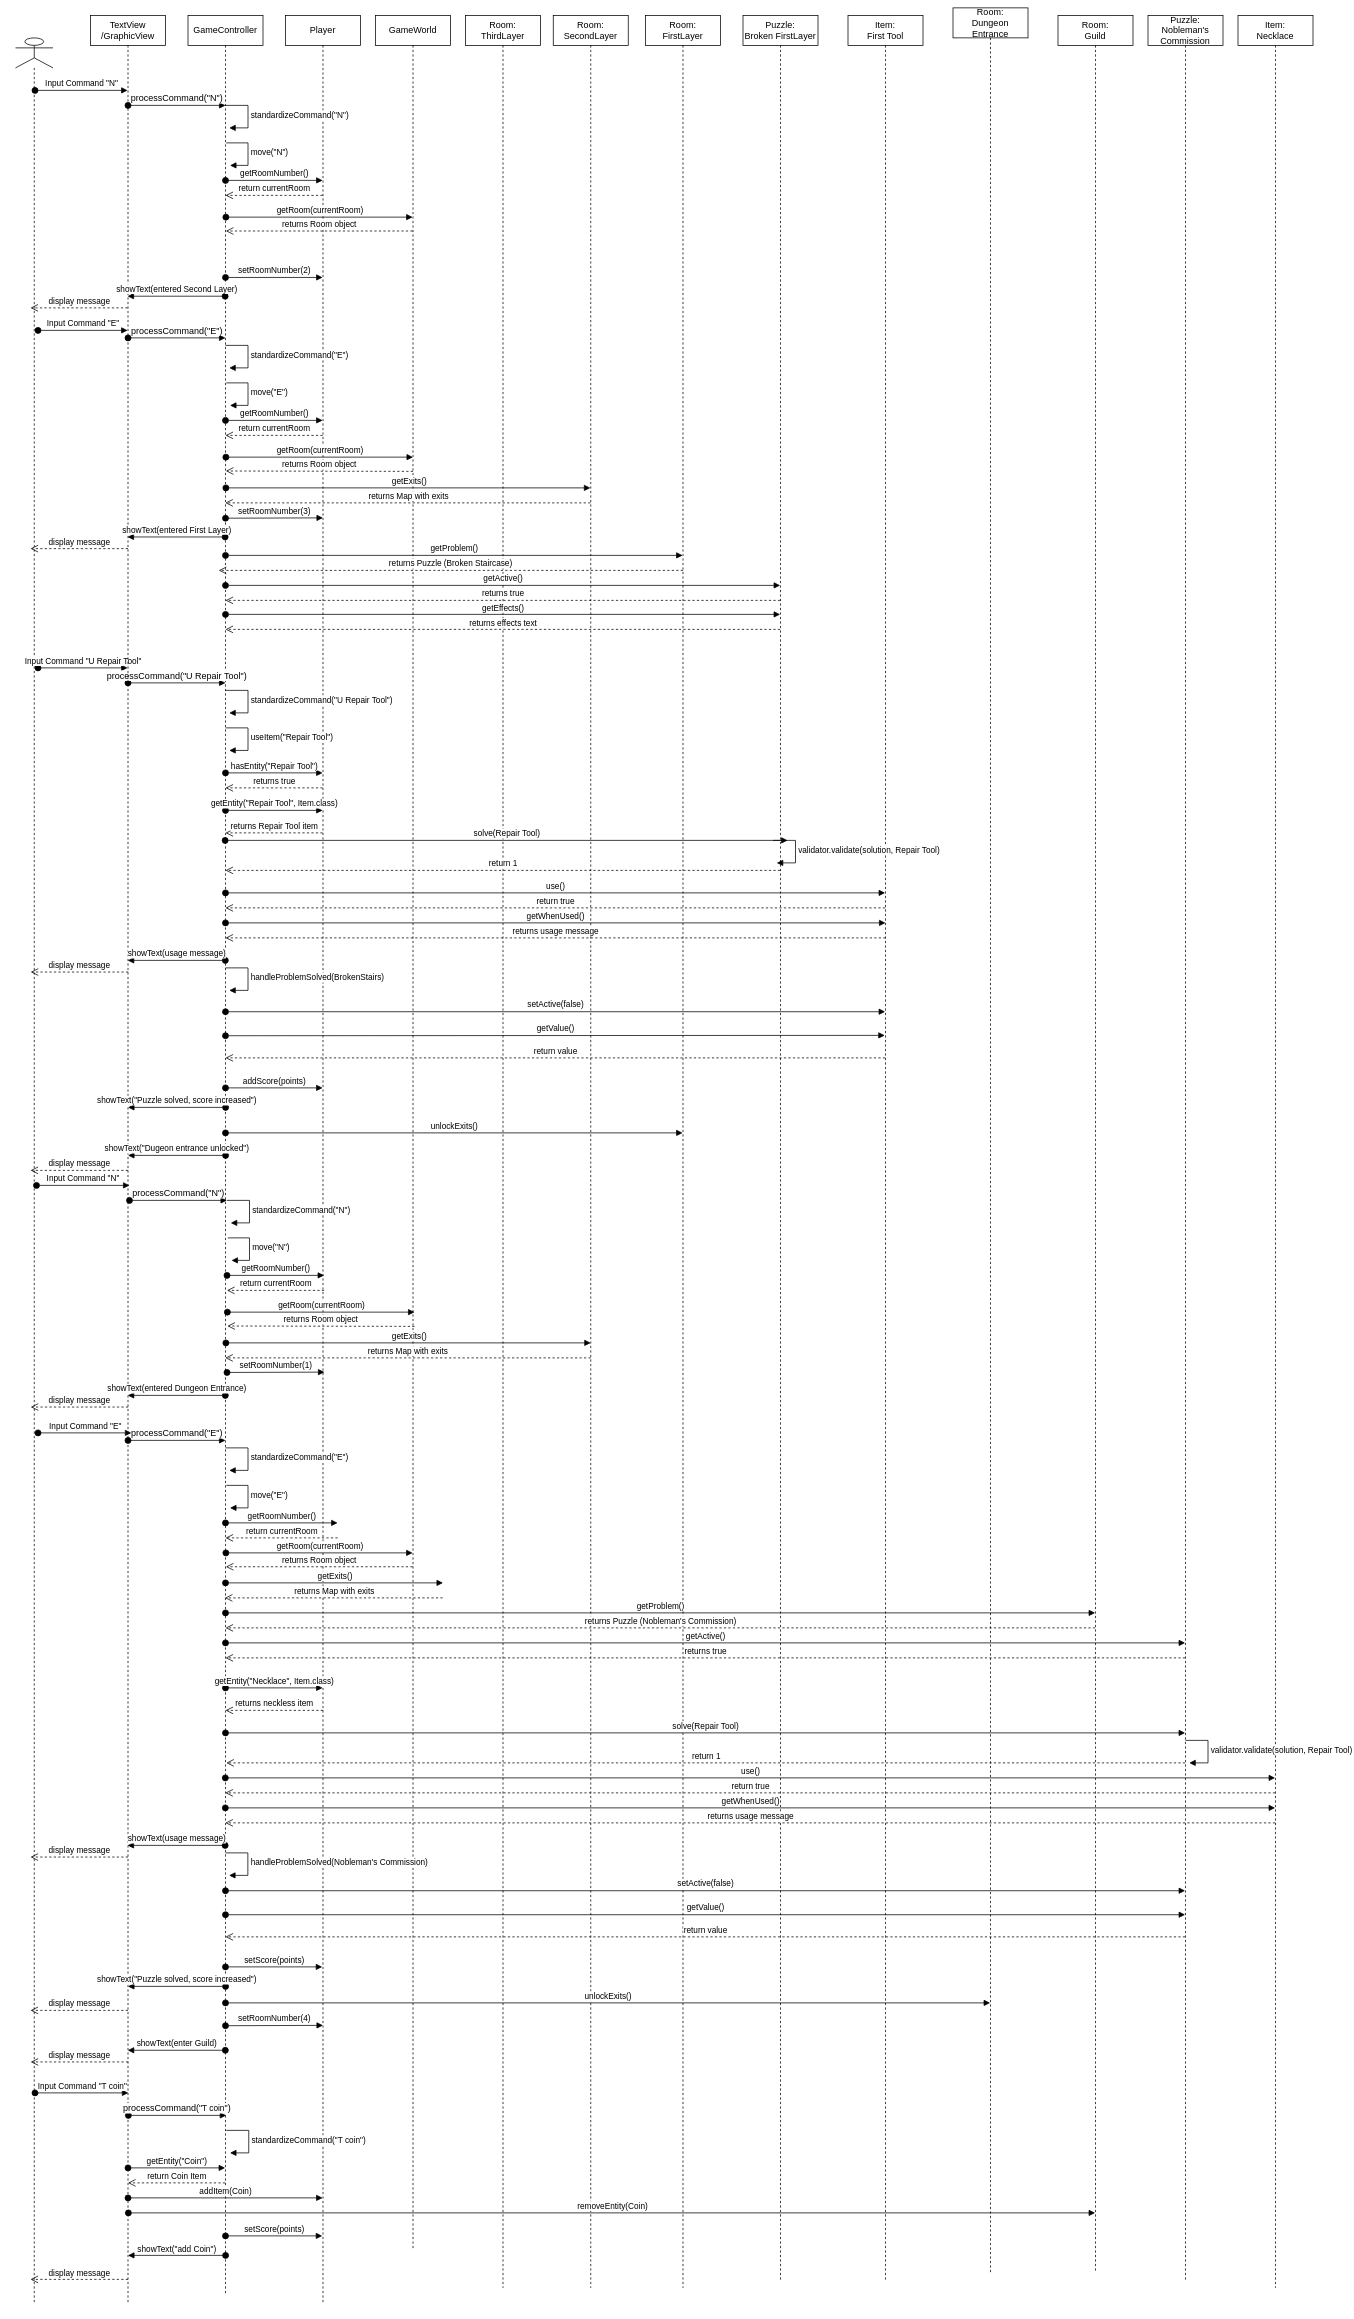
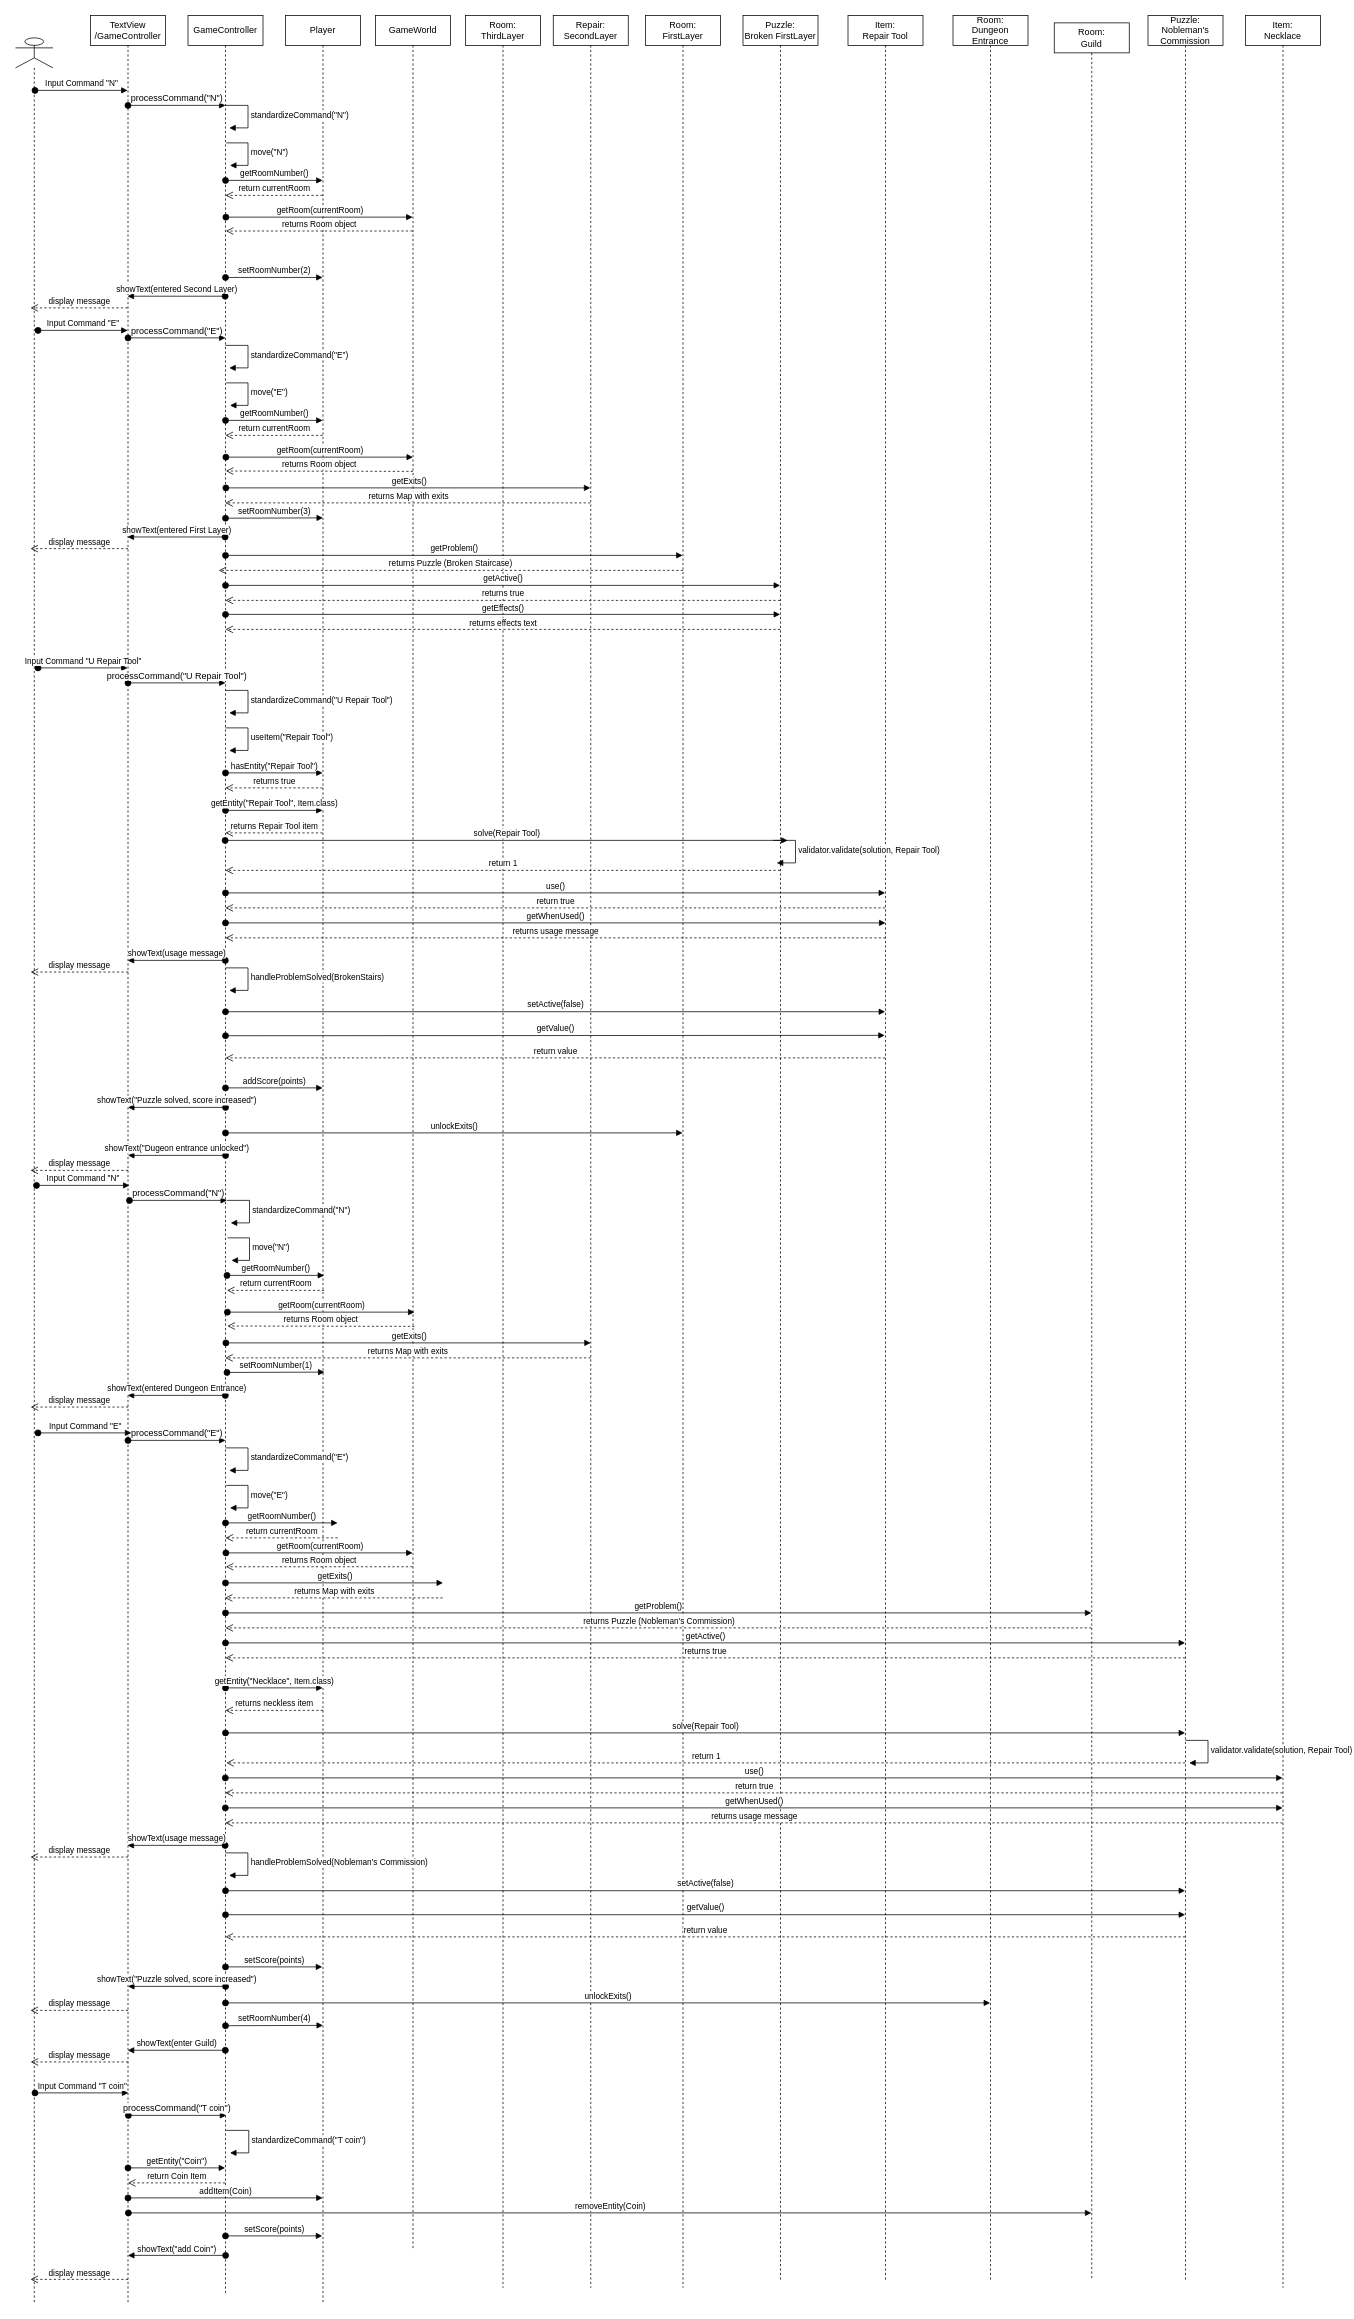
(128, 30) -> (128, 30)
(591, 30) -> (591, 30)
(885, 30) -> (885, 30)
(990, 1140) -> (990, 1148)
(1095, 1144) -> (1092, 1152)
(1275, 1152) -> (1283, 1152)
